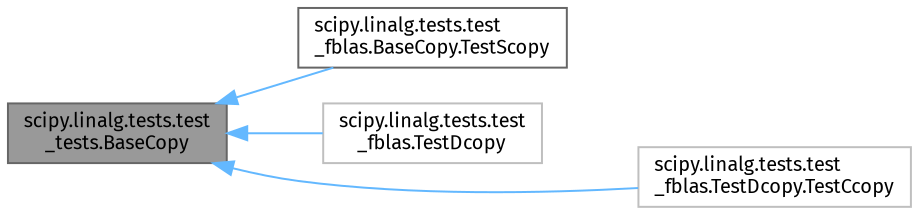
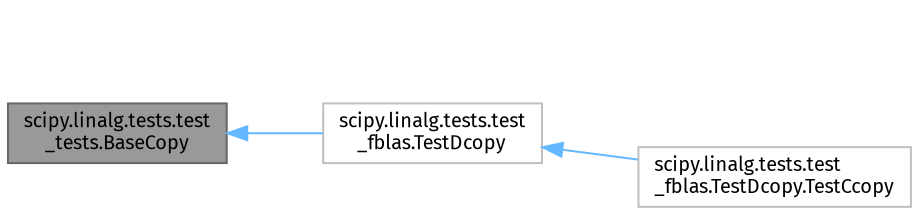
(433, 38) -> none
(435, 191) -> (600, 155)
